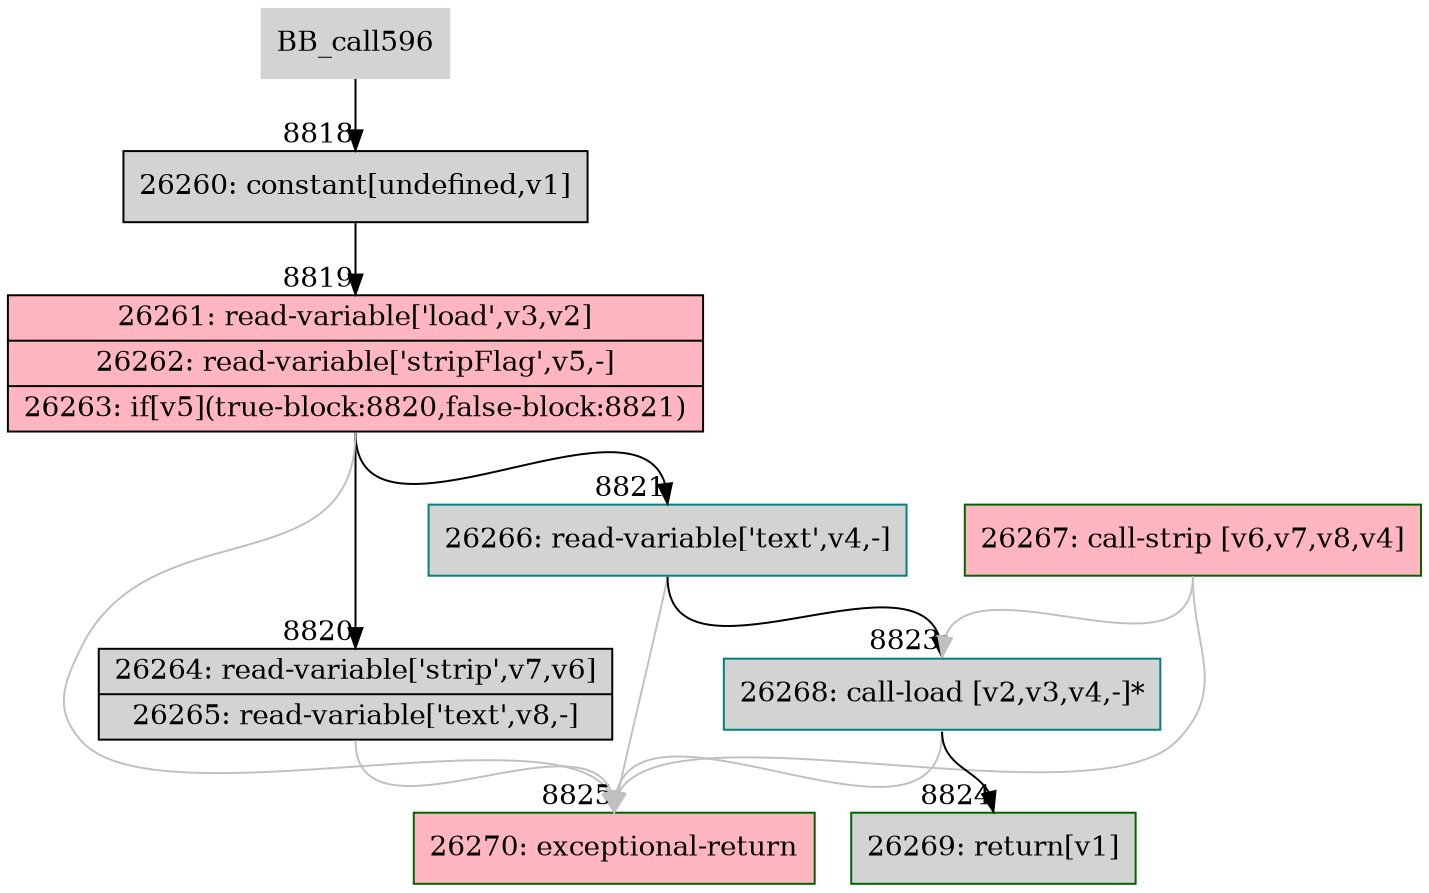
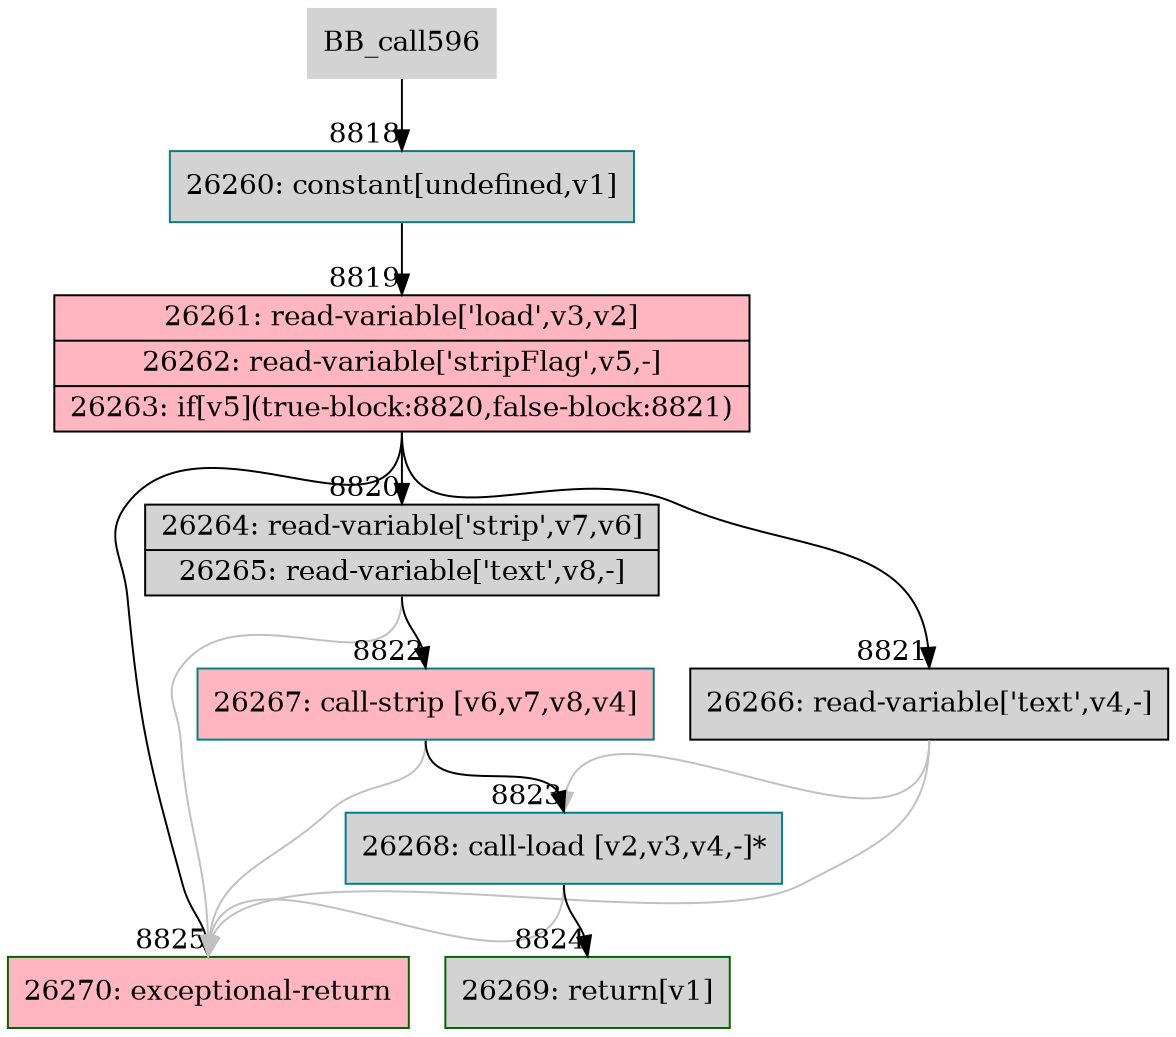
(356, 187) -> (402, 187)
(668, 540) -> (929, 704)
(1193, 540) -> (426, 704)
(795, 618) -> (756, 779)
(1077, 618) -> (485, 776)
none -> (409, 623)
(111, 757) -> (121, 565)
